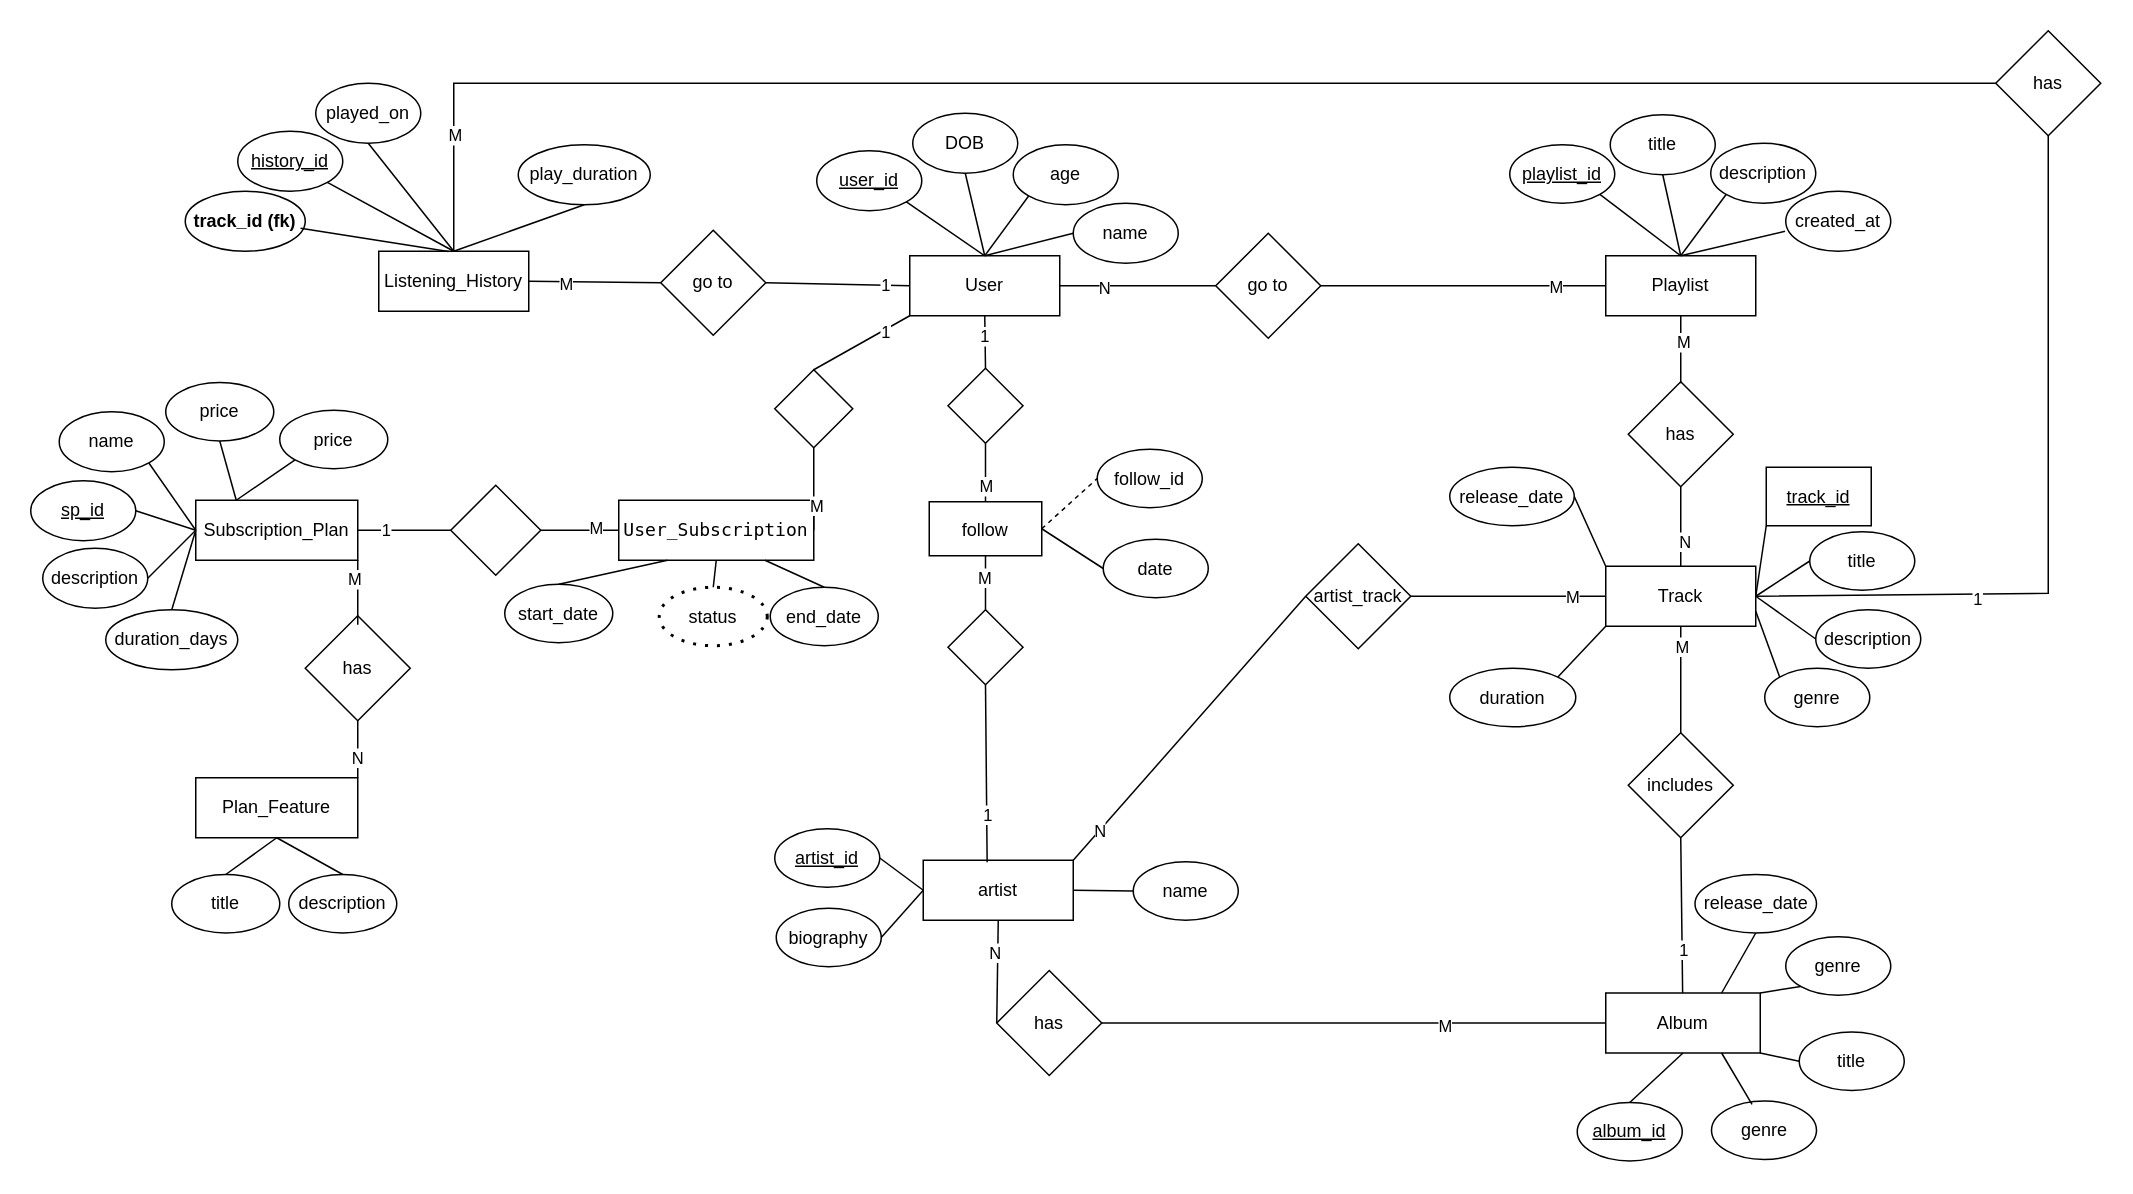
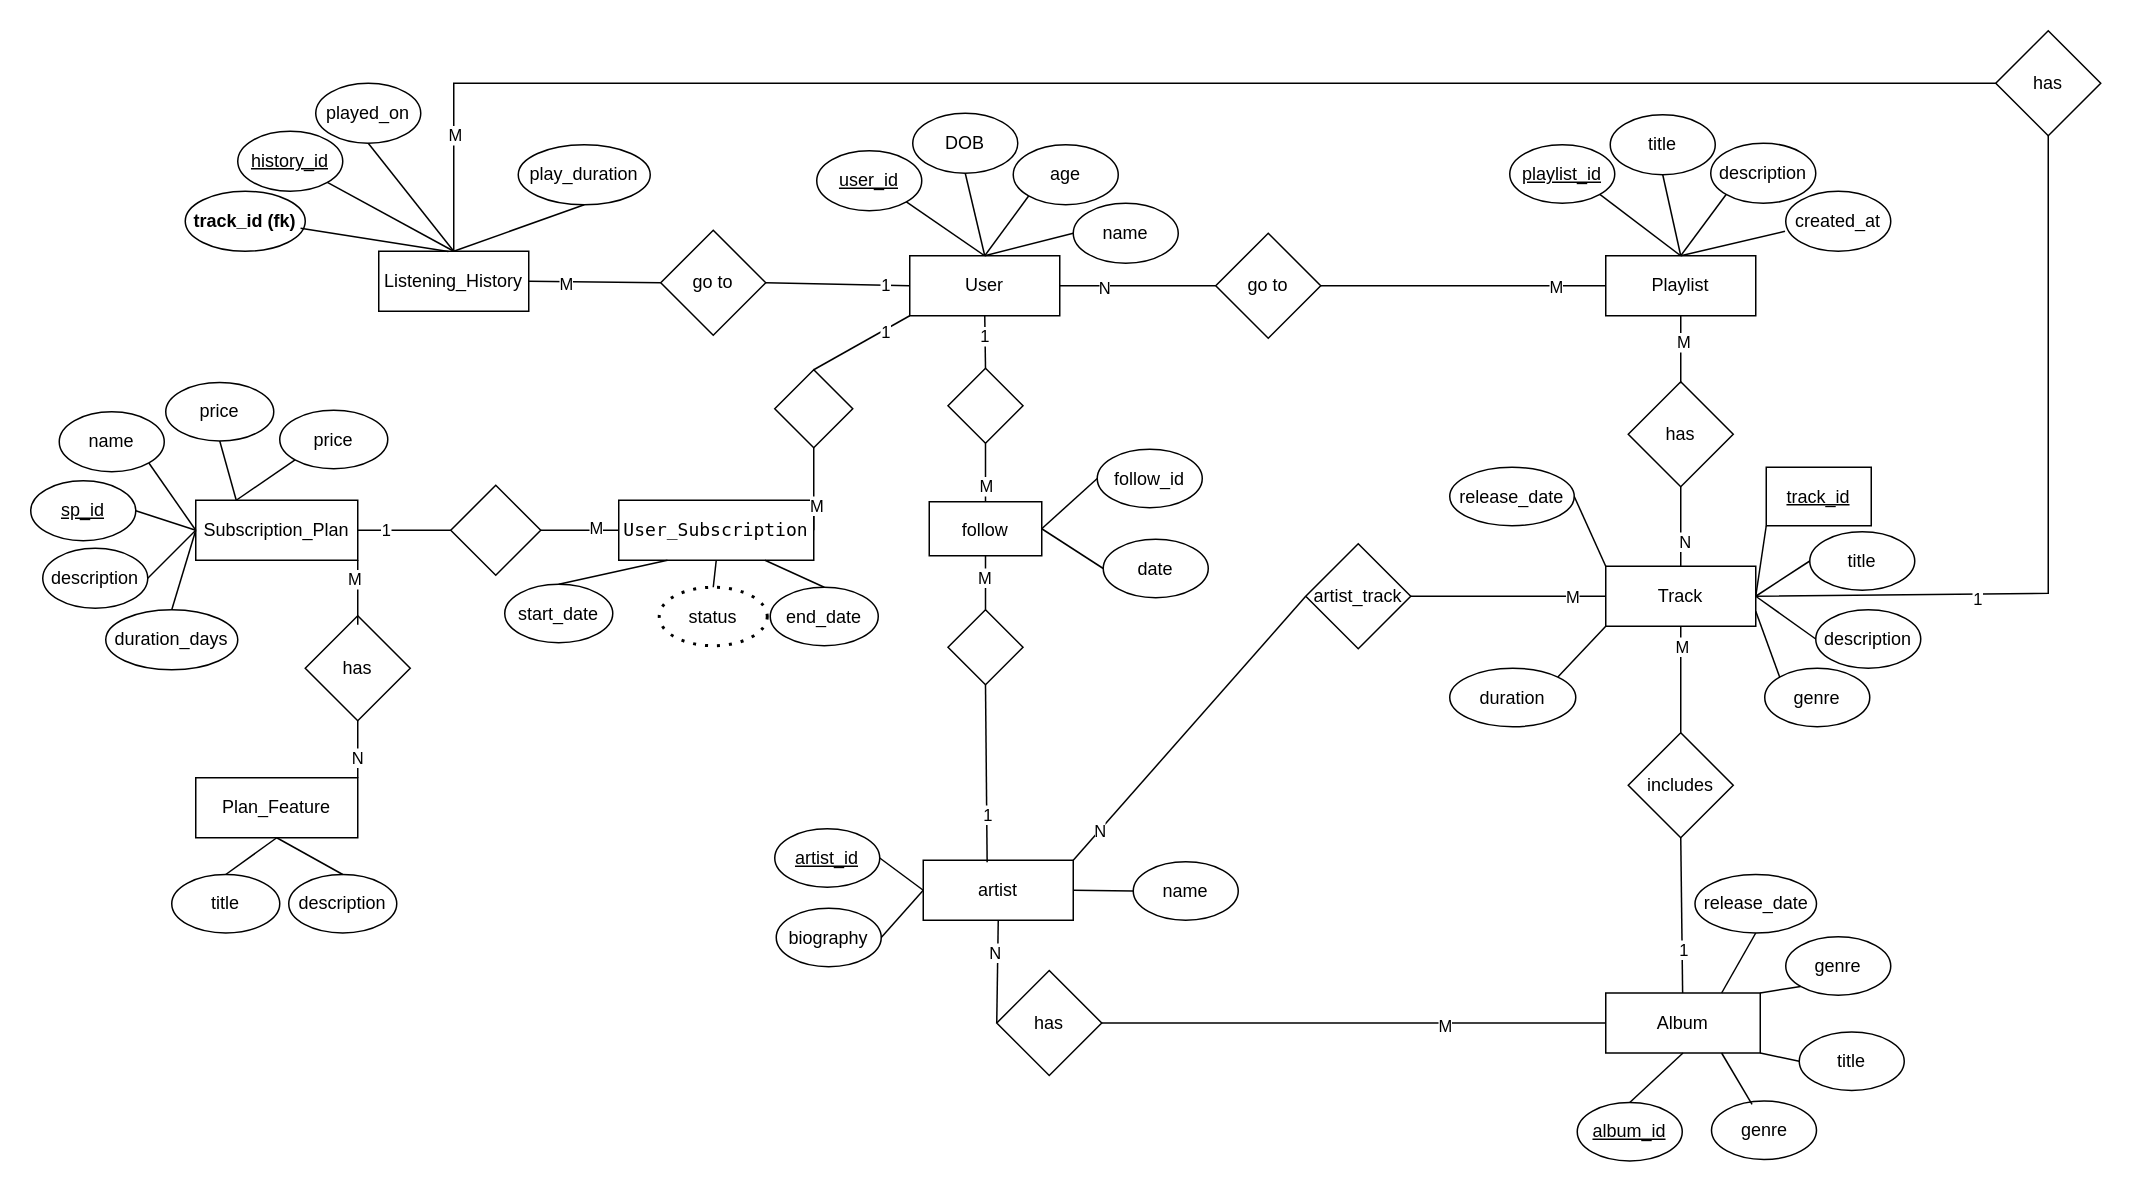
(1070, 504) -> (1070, 504)
